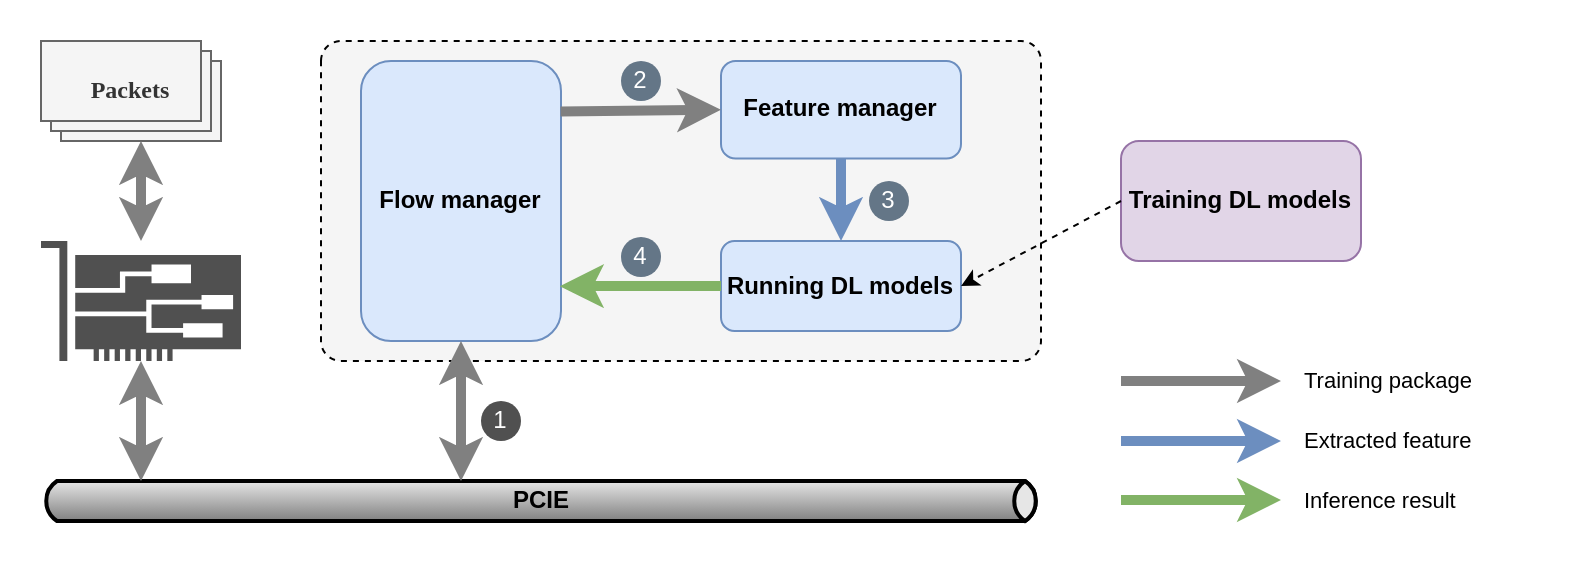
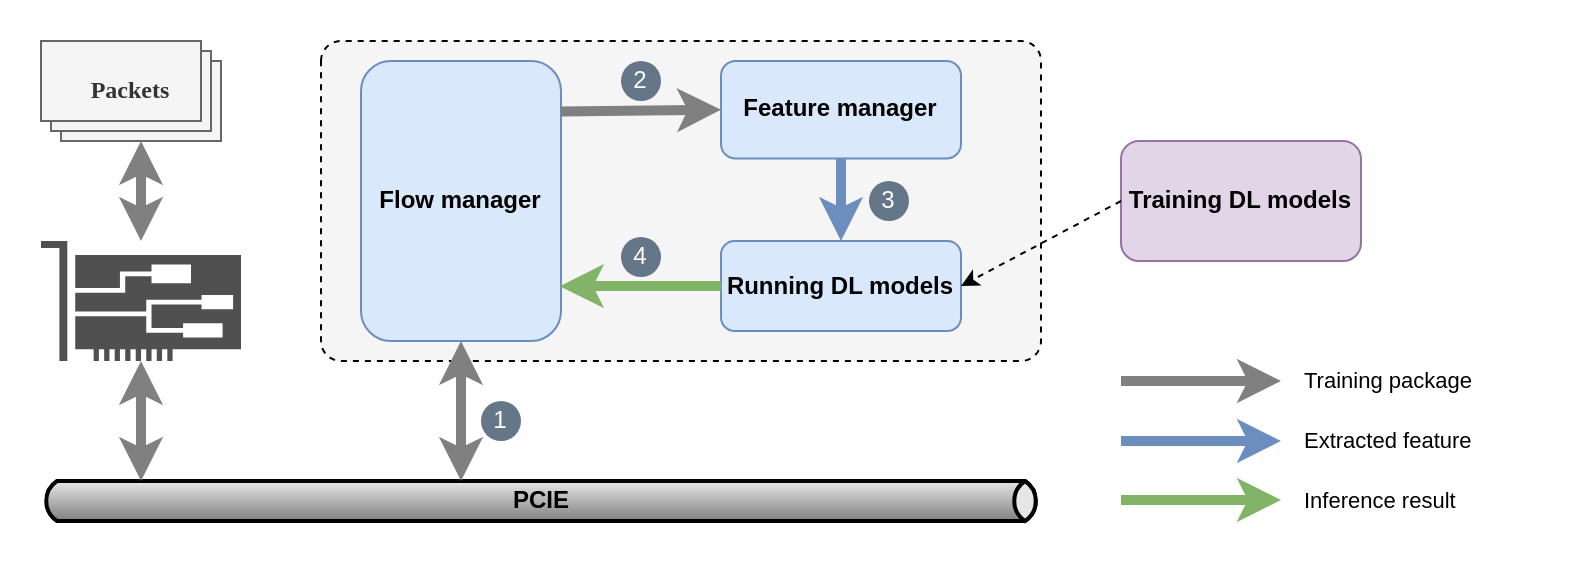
(501, 421) -> (501, 421)
